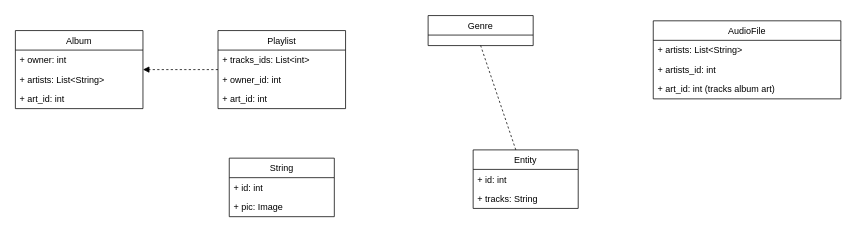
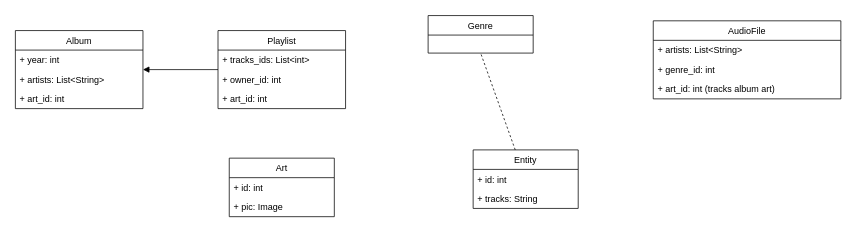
(480, 30) -> (480, 34)
(45, 60) -> (43, 60)
(183, 69) -> (183, 69)
(693, 70) -> (689, 70)
(281, 168) -> (281, 168)
